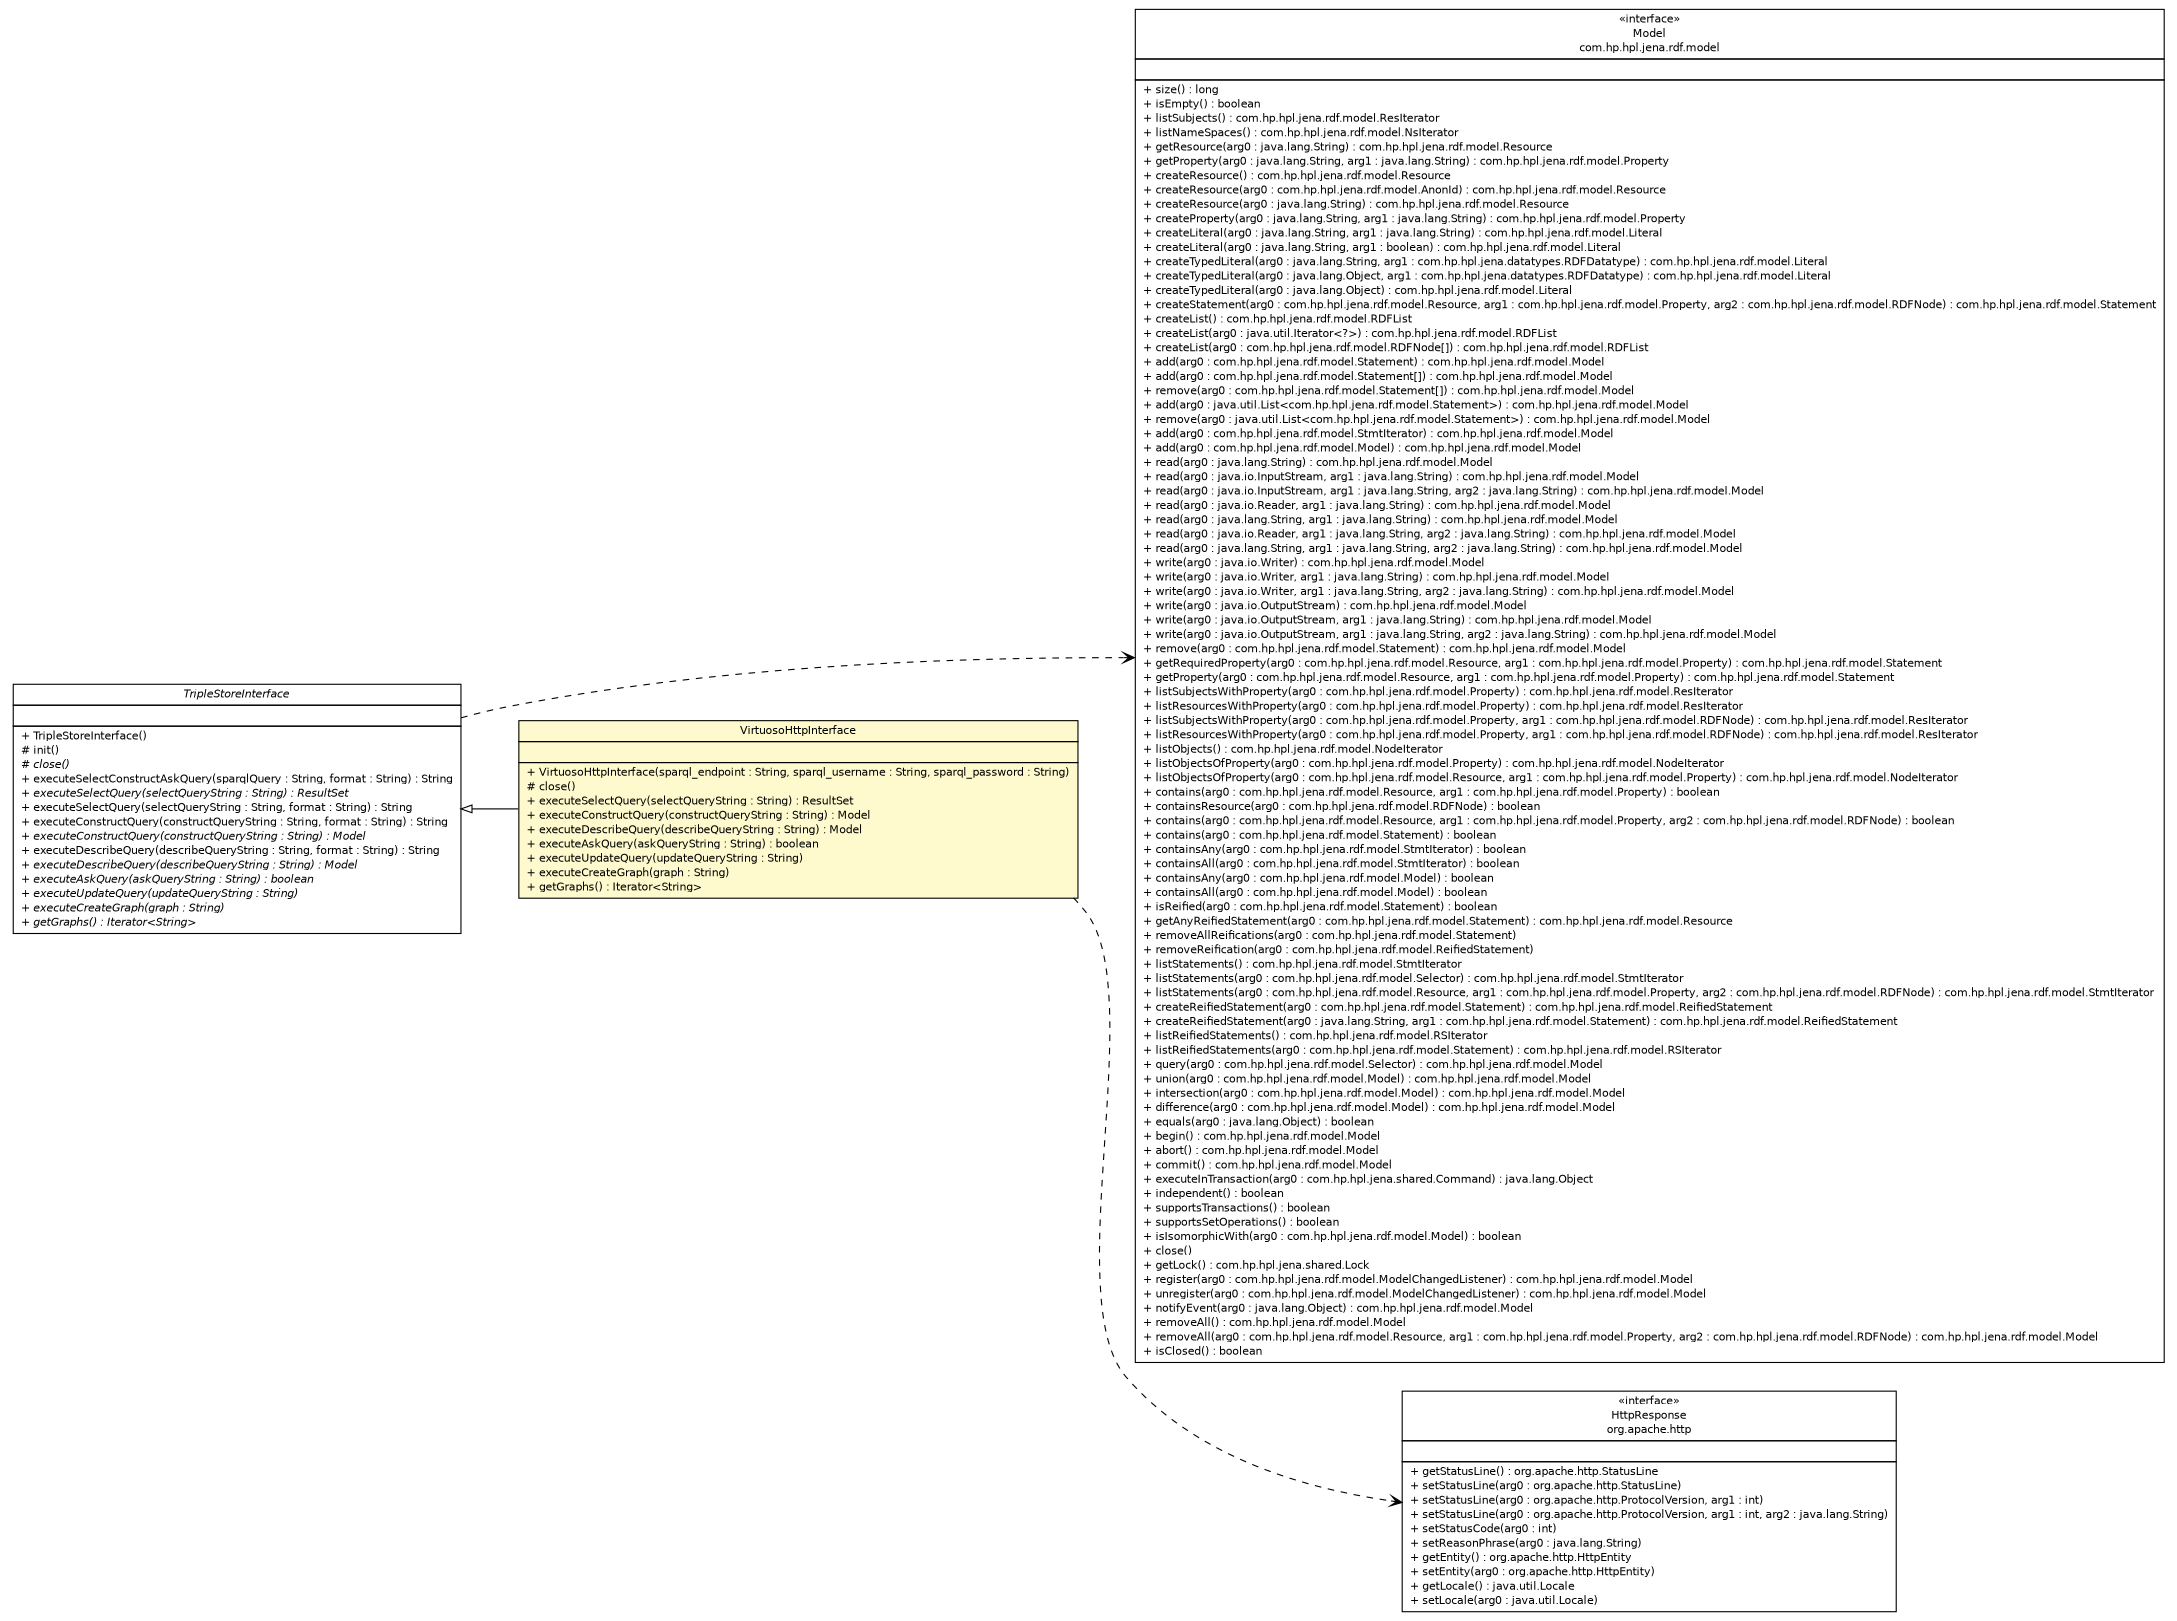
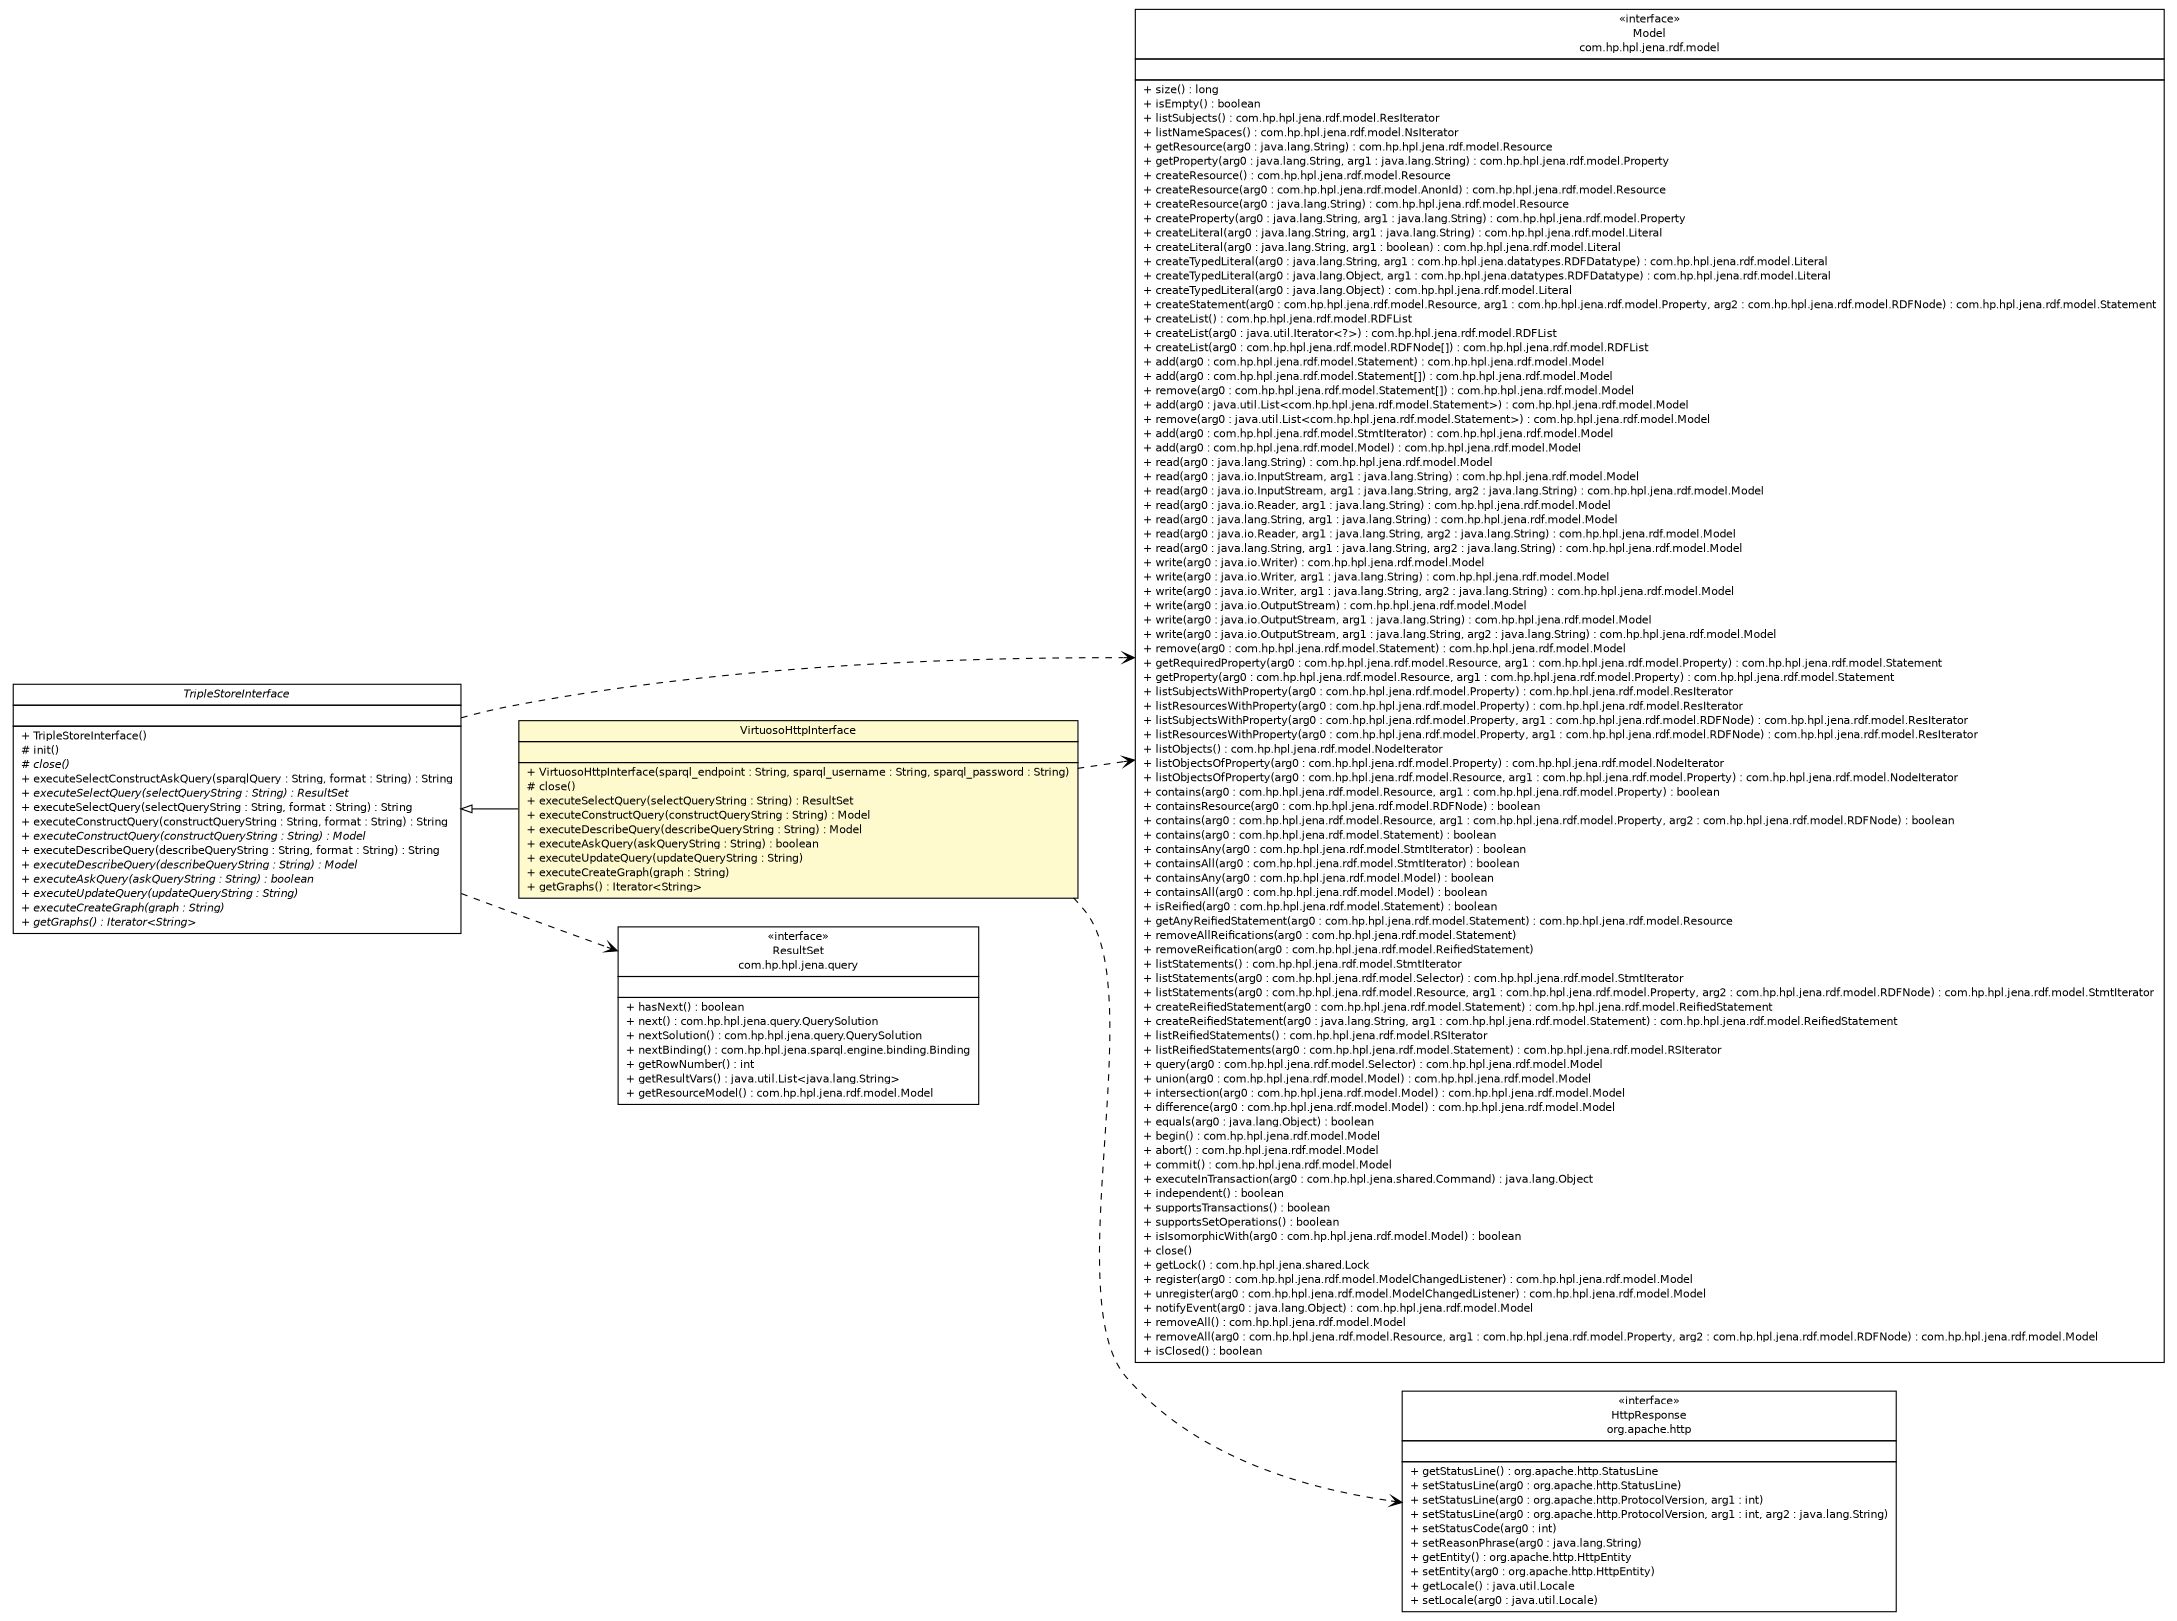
none -> (1100, 765)
none -> (798, 1015)
